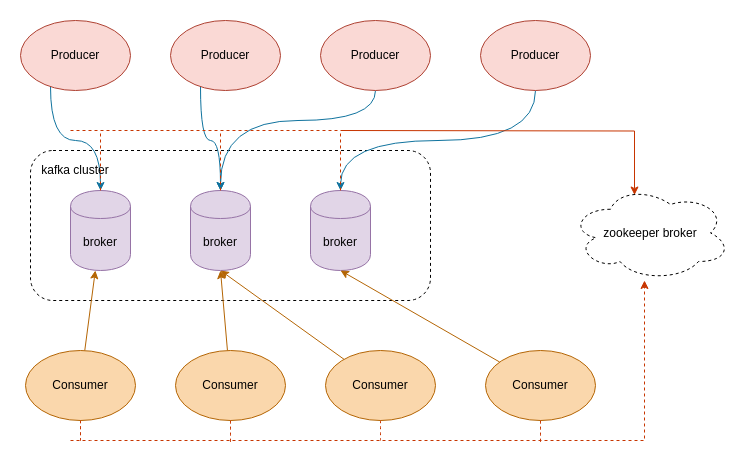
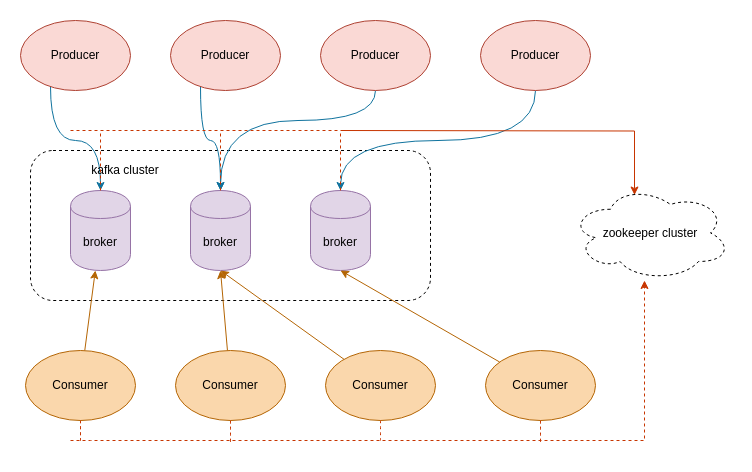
(76, 171) -> (126, 171)
(651, 234) -> (651, 234)
